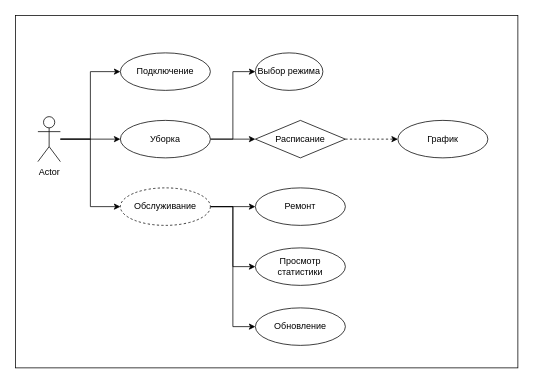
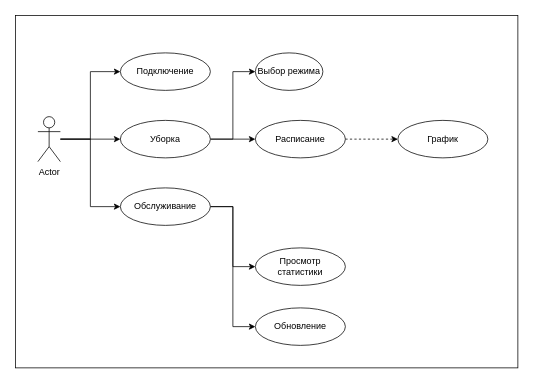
(300, 139) -> (300, 139)
(165, 207) -> (165, 207)
(242, 207) -> none
(300, 207) -> none
